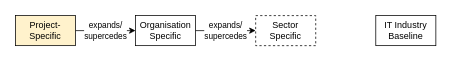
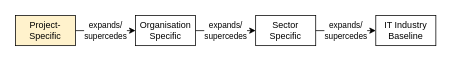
(285, 30) -> (285, 30)
none -> (365, 30)
